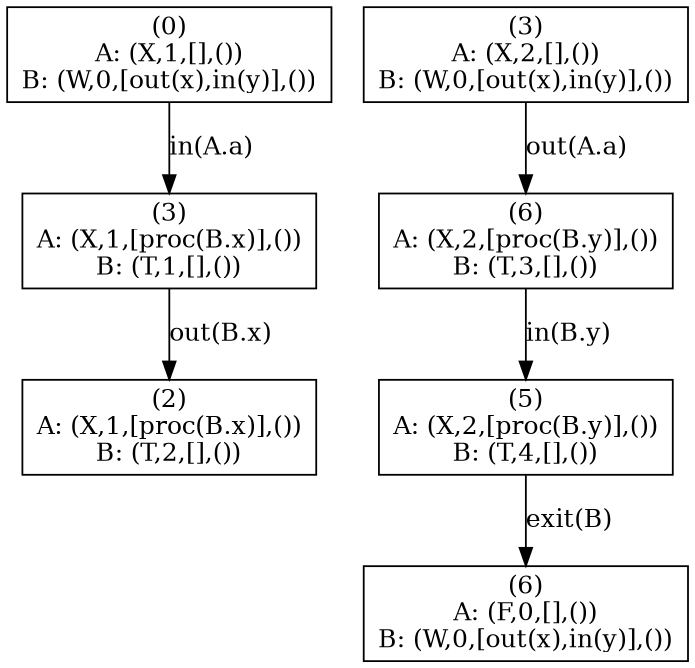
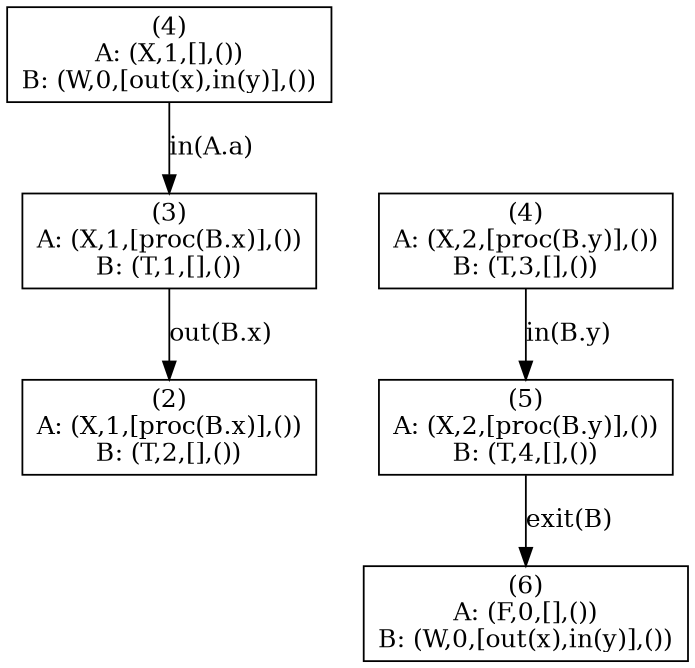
(169, 55) -> (169, 55)
(526, 55) -> none
(526, 241) -> (526, 241)
